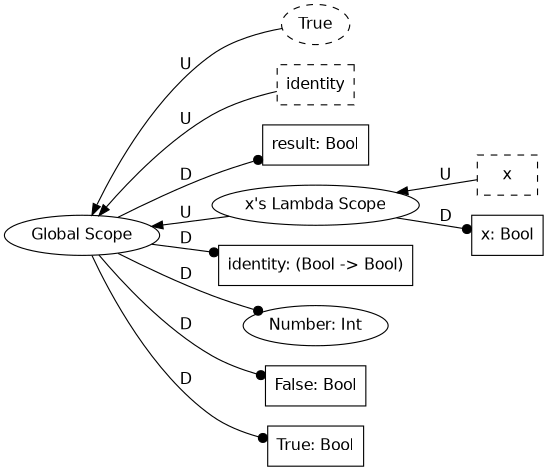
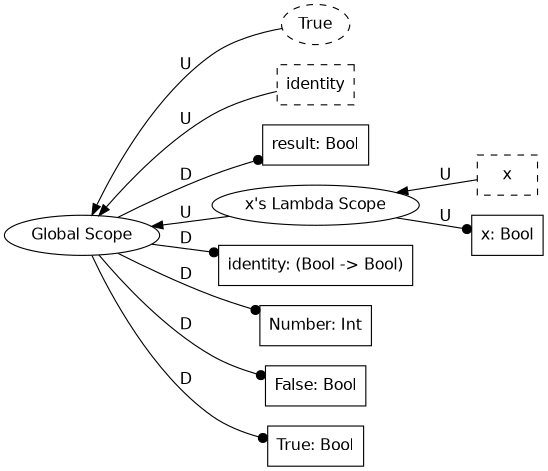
(446, 217) -> (446, 217)
(316, 326) -> (316, 326)
